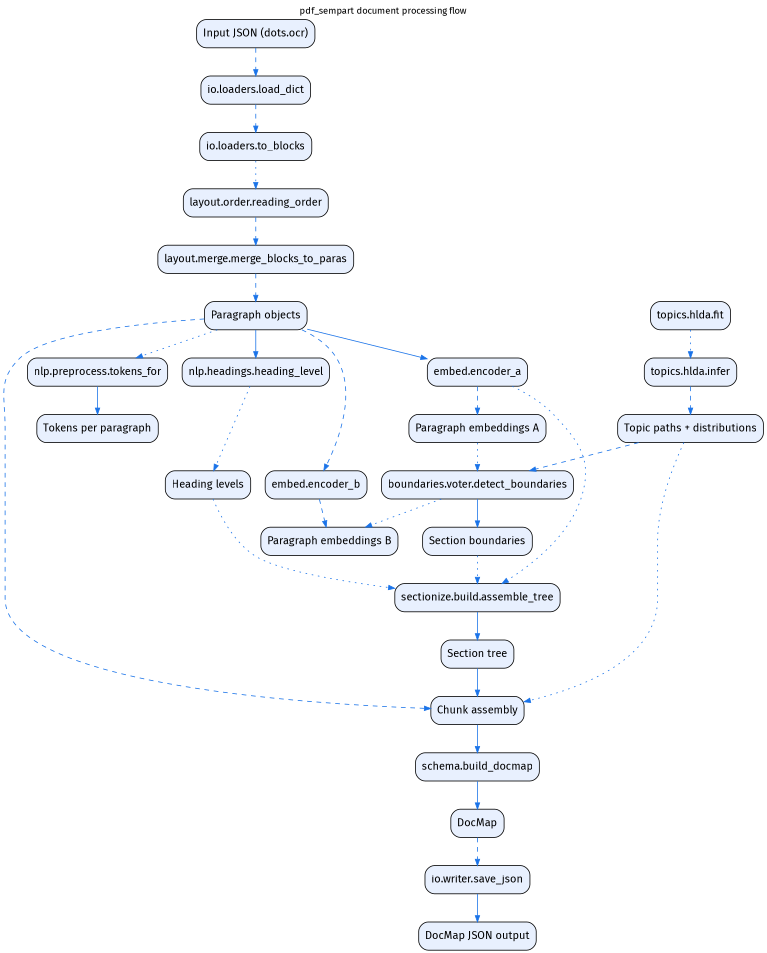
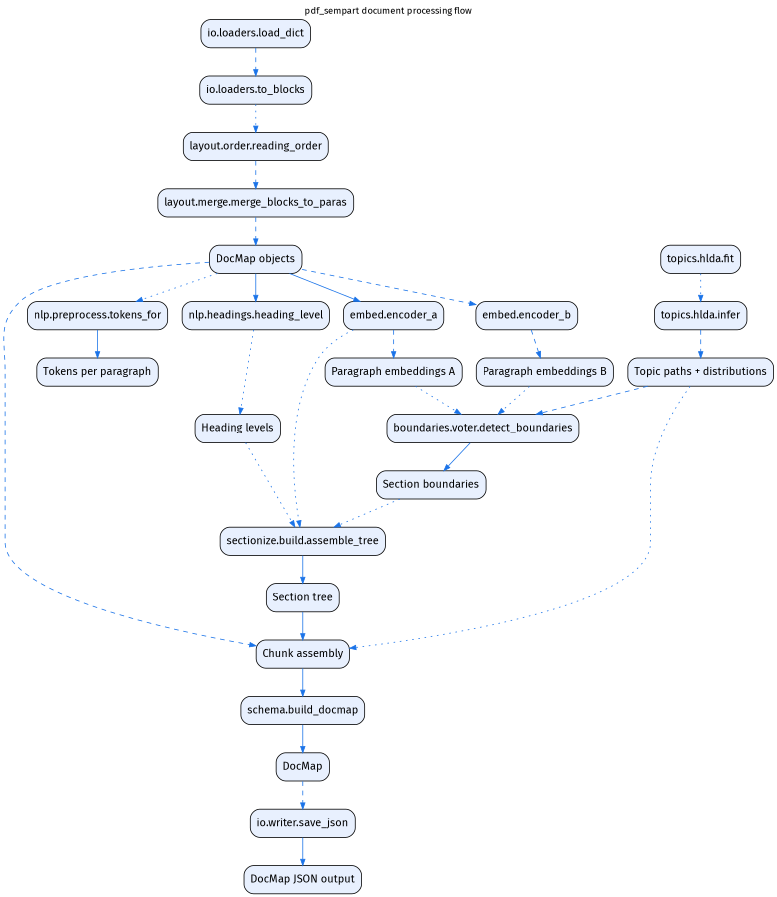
(256, 34) -> none
(256, 316) -> (256, 259)
(406, 512) -> (516, 398)
